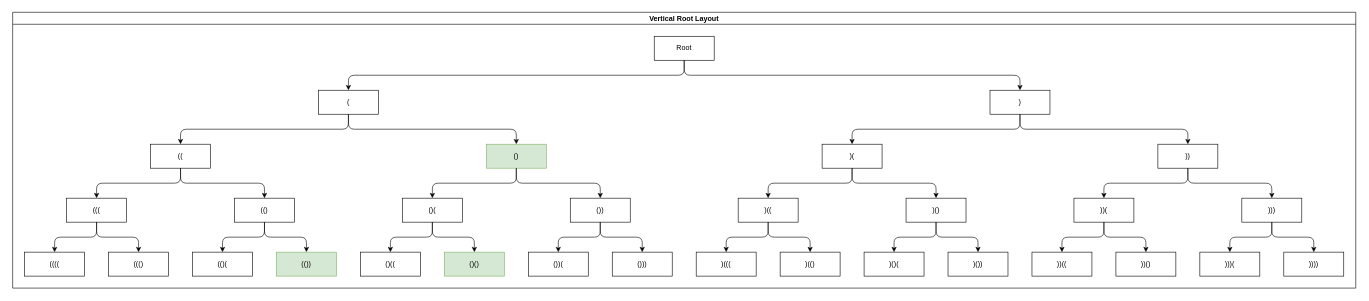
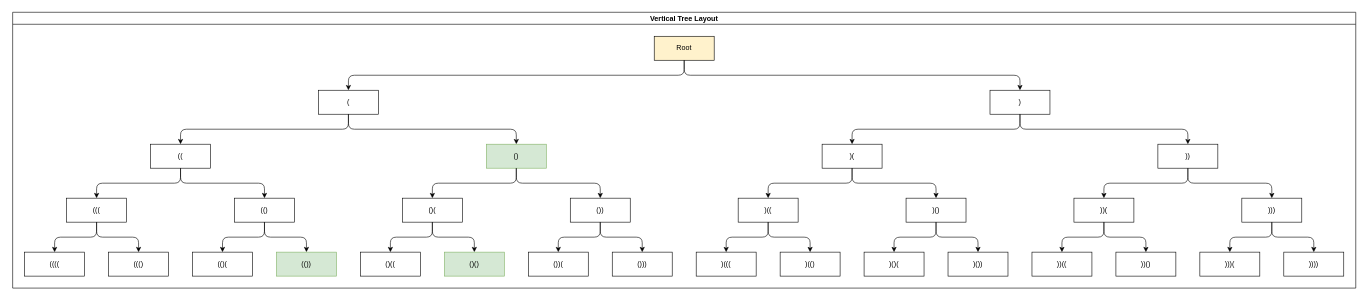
(684, 19) -> (684, 19)
(684, 48) -> (684, 48)
